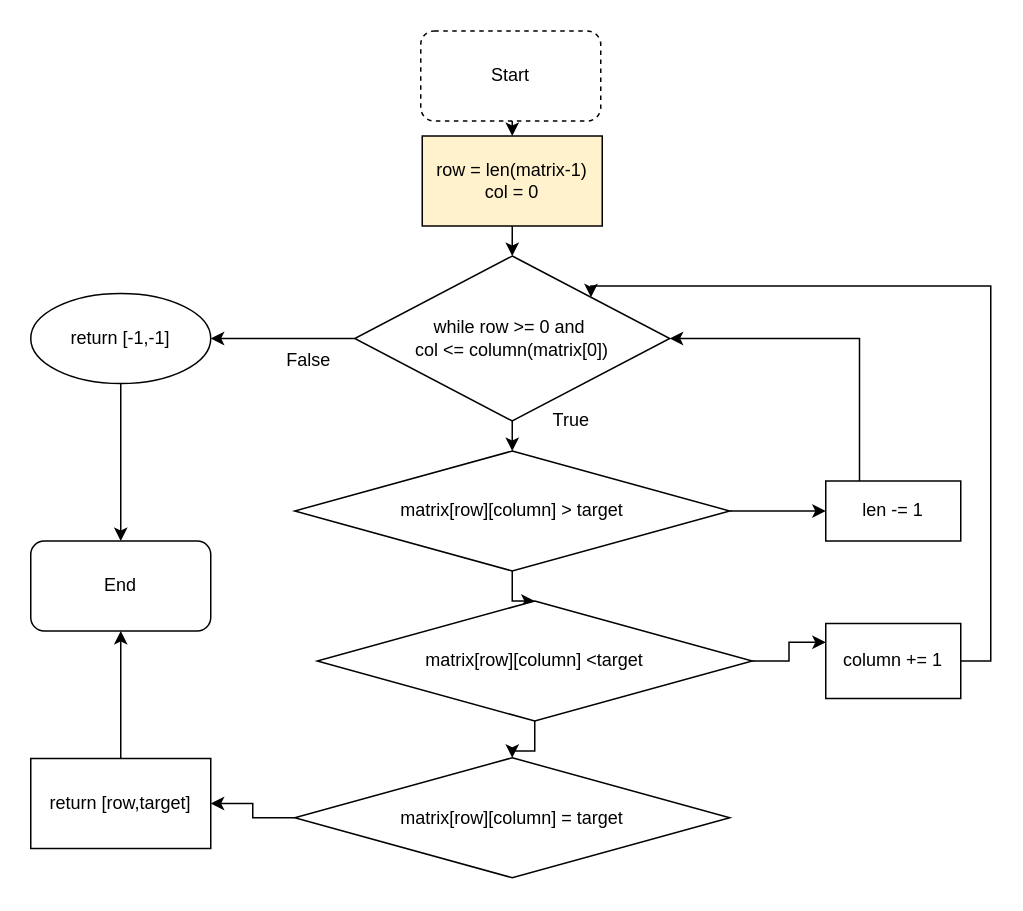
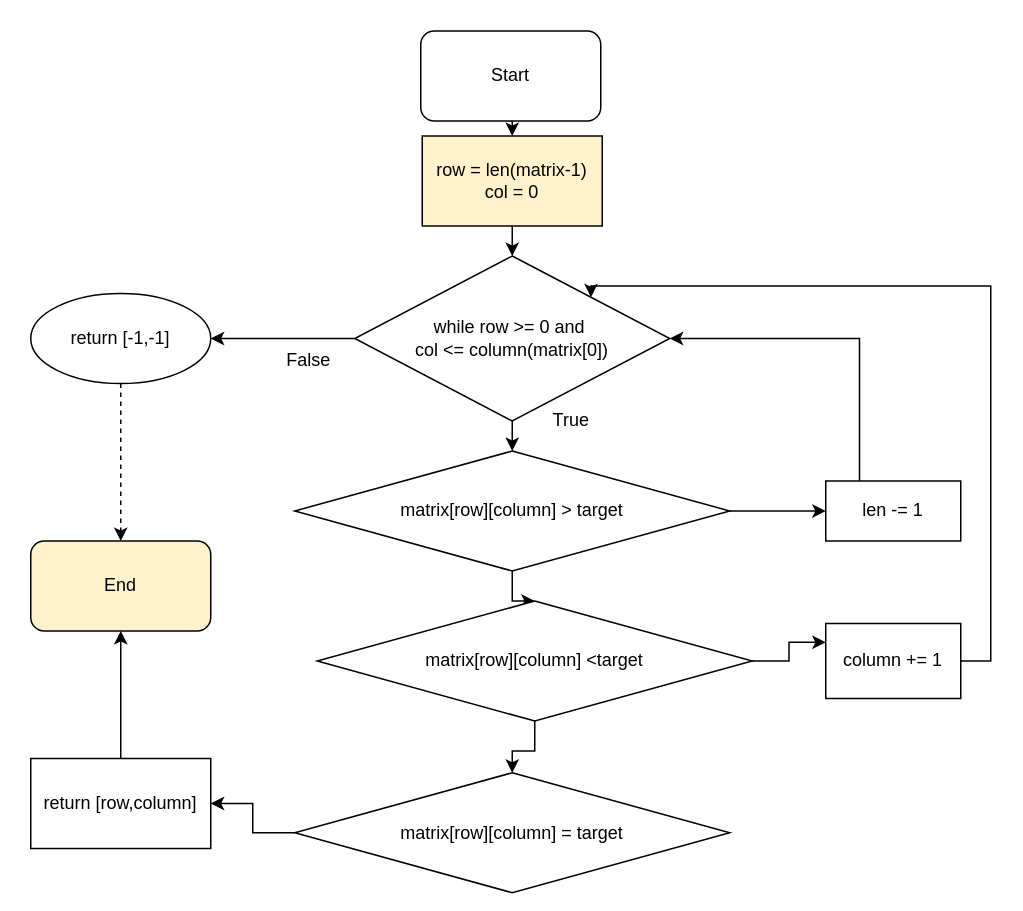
(511, 76) -> (511, 76)
(121, 456) -> (121, 456)
(121, 586) -> (121, 586)
(121, 803) -> (121, 803)
(512, 818) -> (512, 833)
